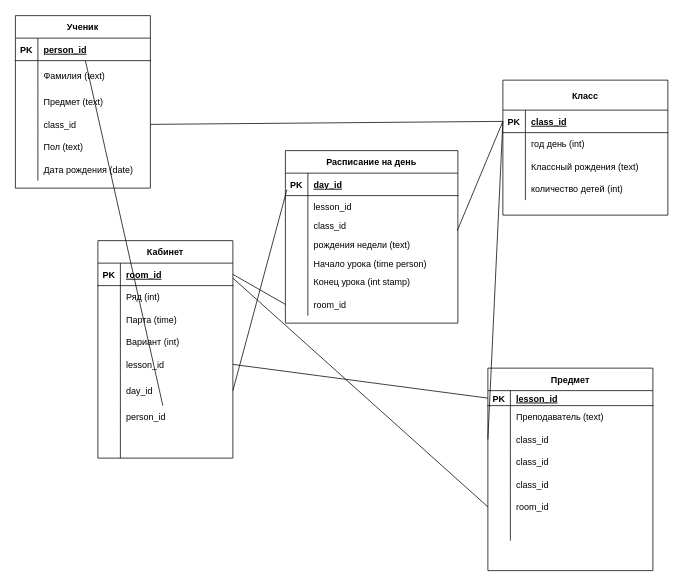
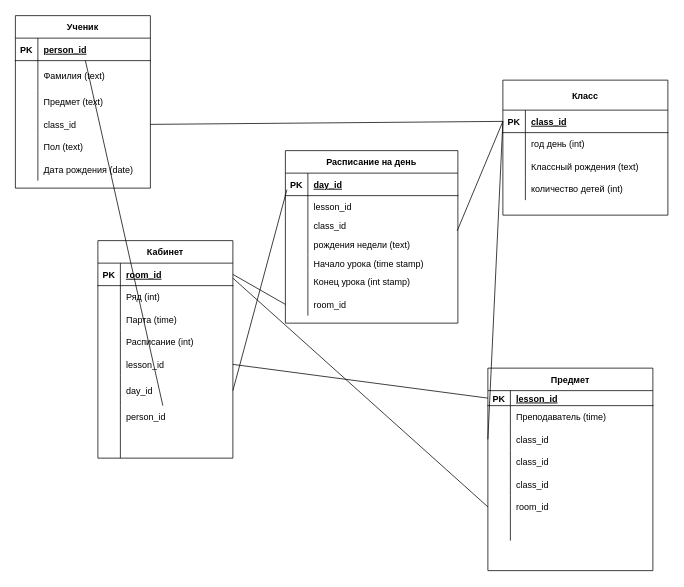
(374, 263) -> (372, 263)
(156, 342) -> (164, 342)
(565, 417) -> (564, 417)
